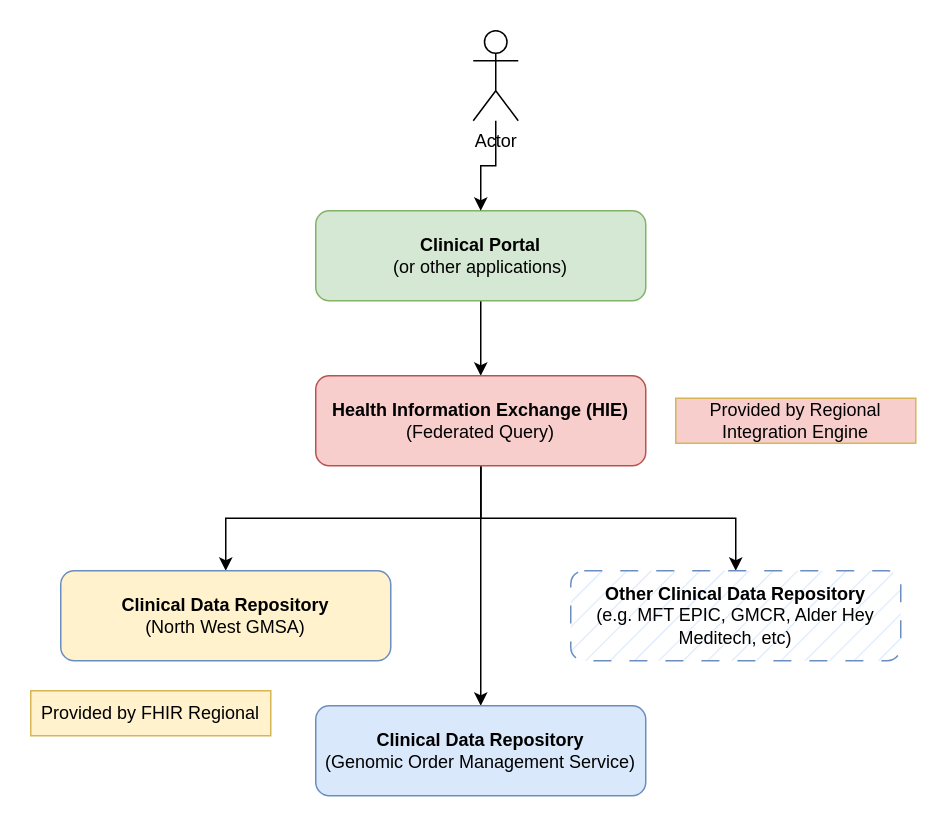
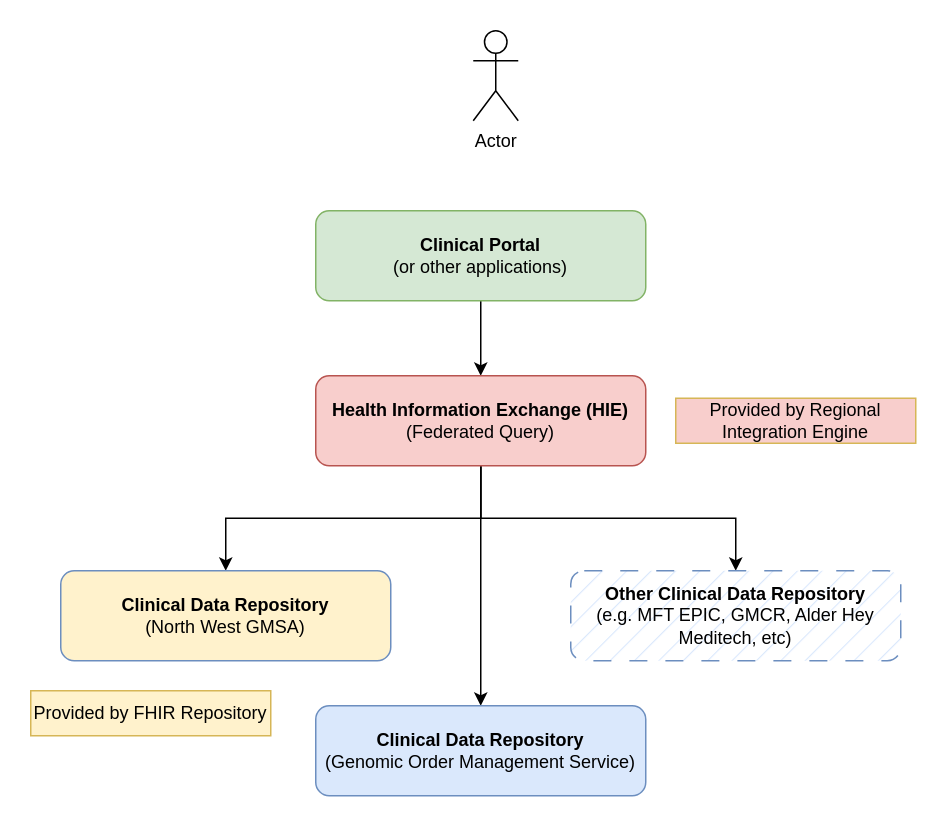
(494, 166) -> none
(151, 713) -> (151, 713)
